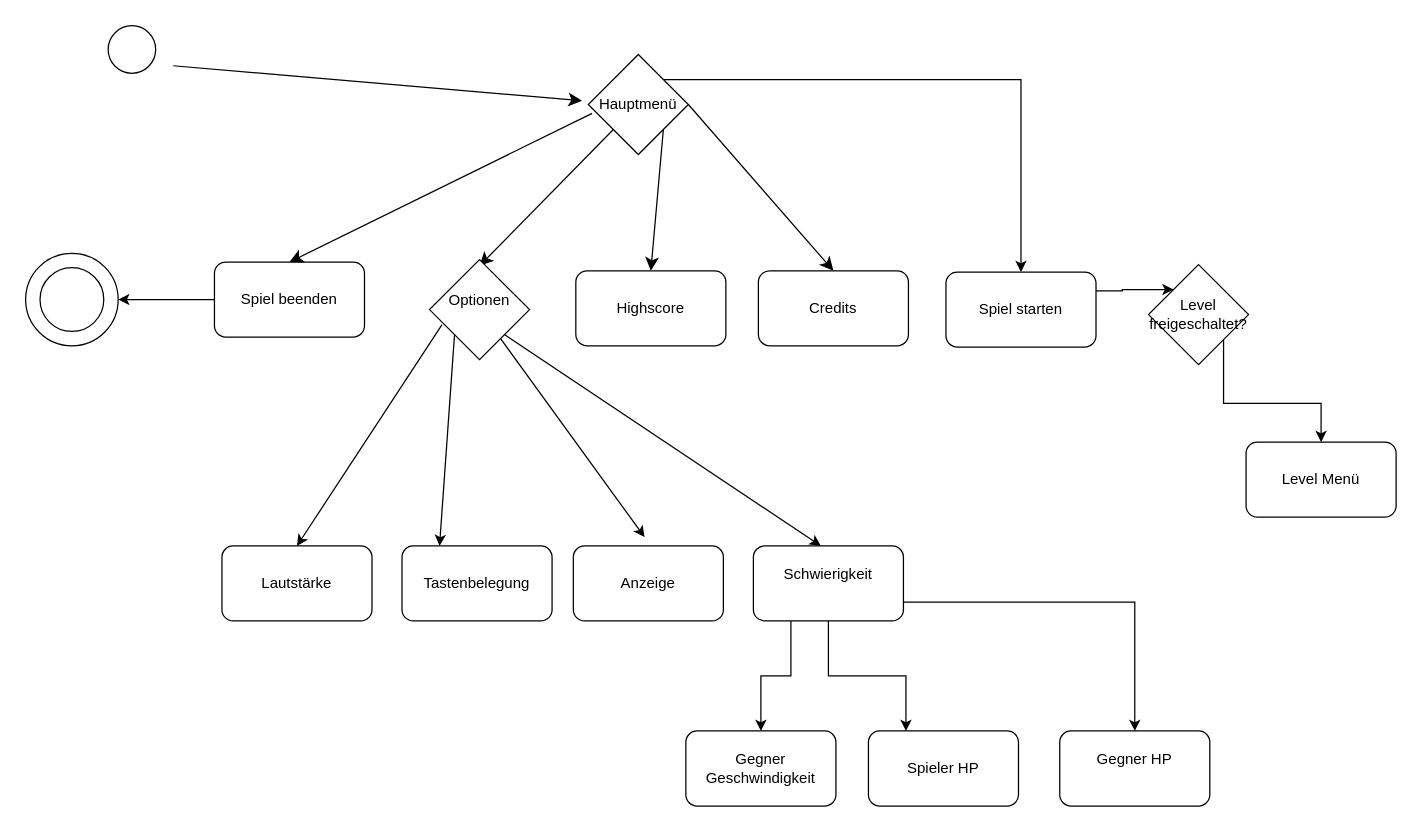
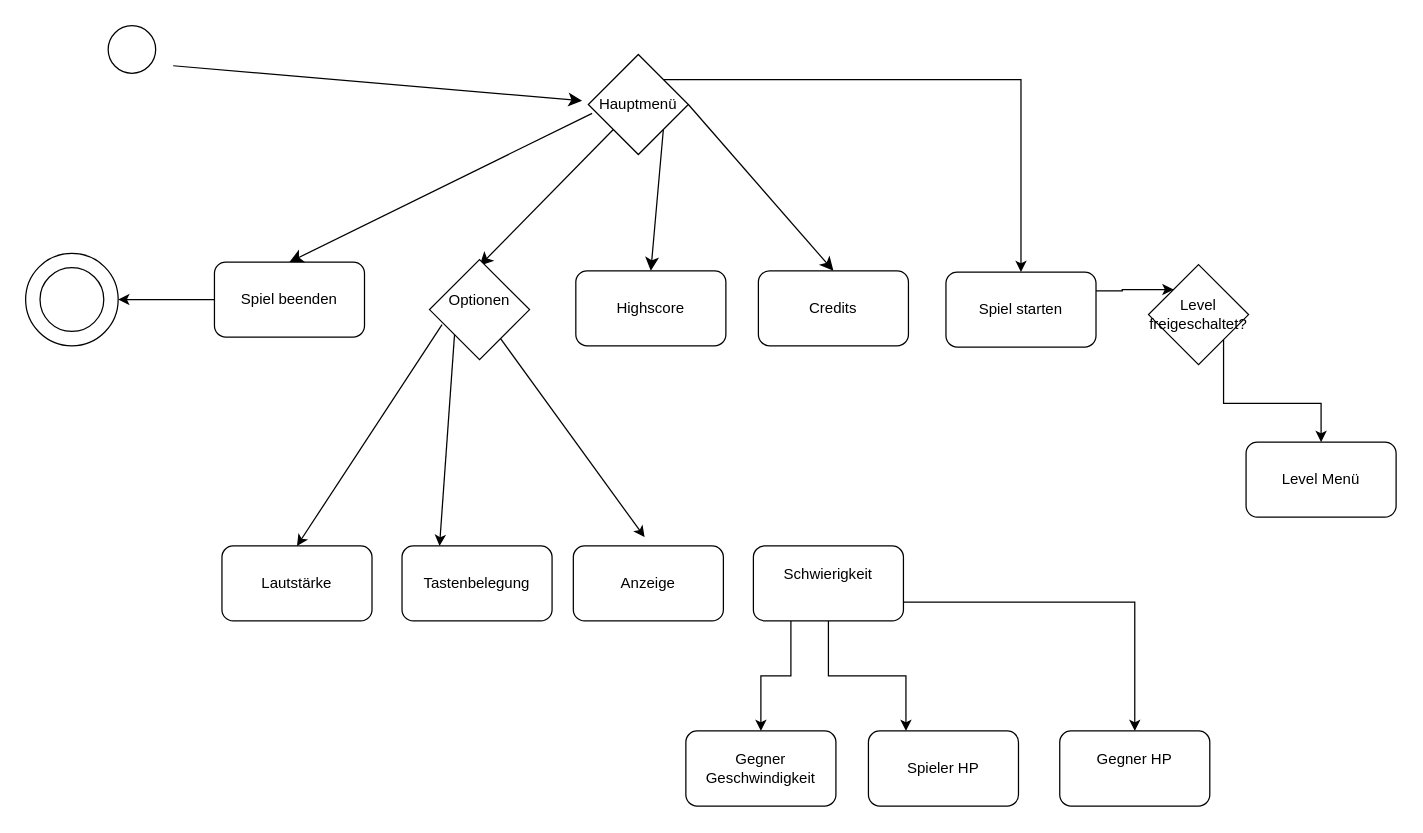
(659, 438) -> none
